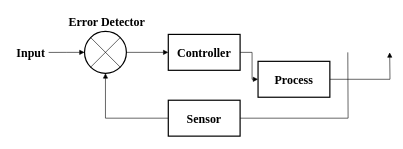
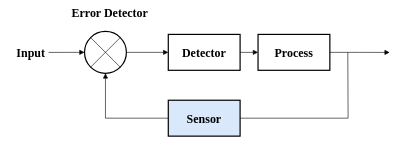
(107, 21) -> (110, 12)
(204, 53) -> (204, 53)
(294, 80) -> (294, 53)
(204, 119) -> (204, 119)
